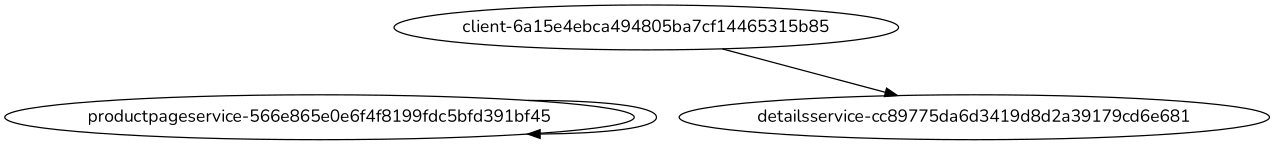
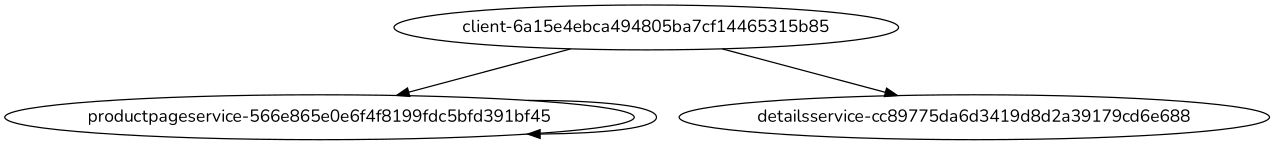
none -> (490, 71)
(974, 117) -> (974, 117)
